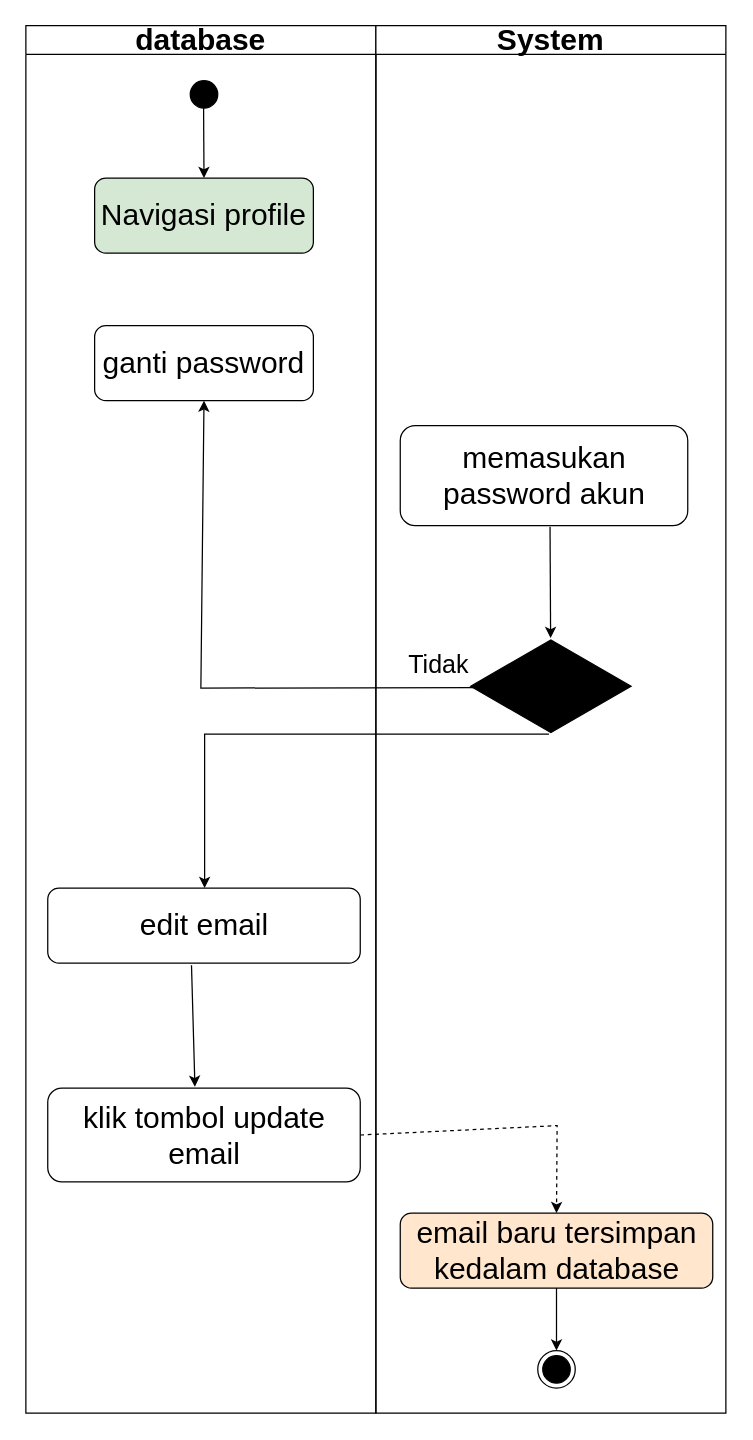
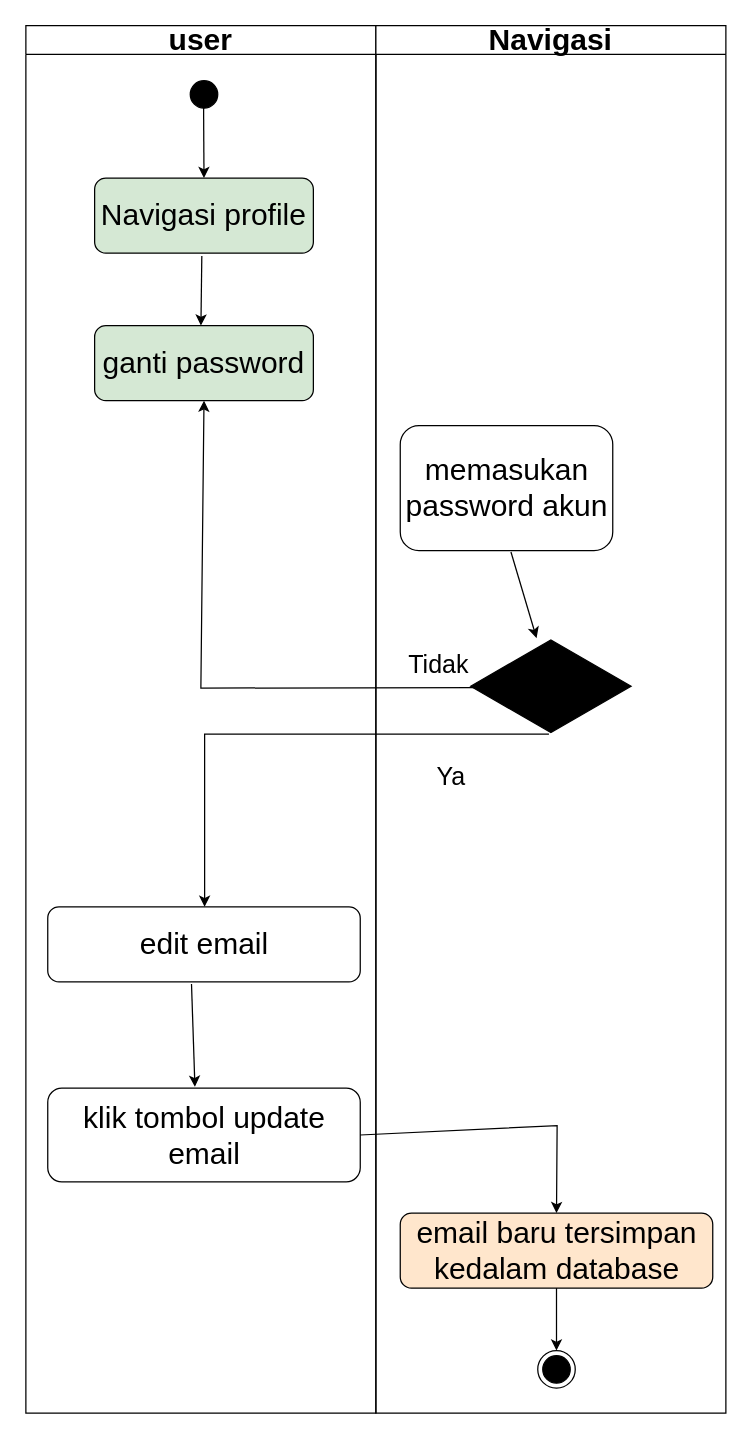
(201, 41) -> (201, 41)
(551, 41) -> (551, 41)
none -> (201, 286)
(204, 363) -> (204, 363)
(544, 476) -> (506, 488)
none -> (451, 776)
(204, 926) -> (204, 944)
(499, 1128) -> (499, 1128)
